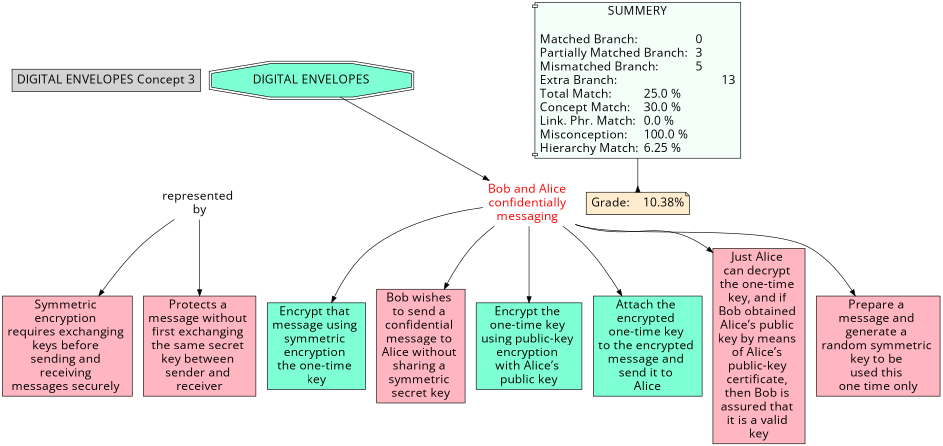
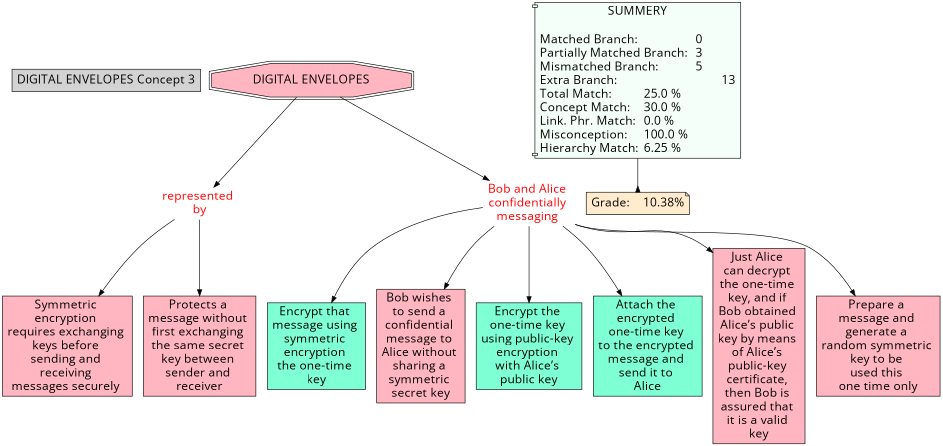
(312, 80) -> (312, 80)
none -> (257, 140)
(200, 203) -> (200, 203)
